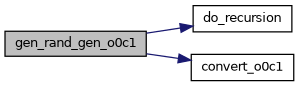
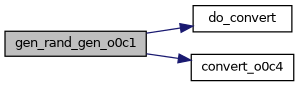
(242, 19) -> (242, 19)
(242, 68) -> (242, 68)
